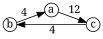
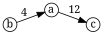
(56, 25) -> none
